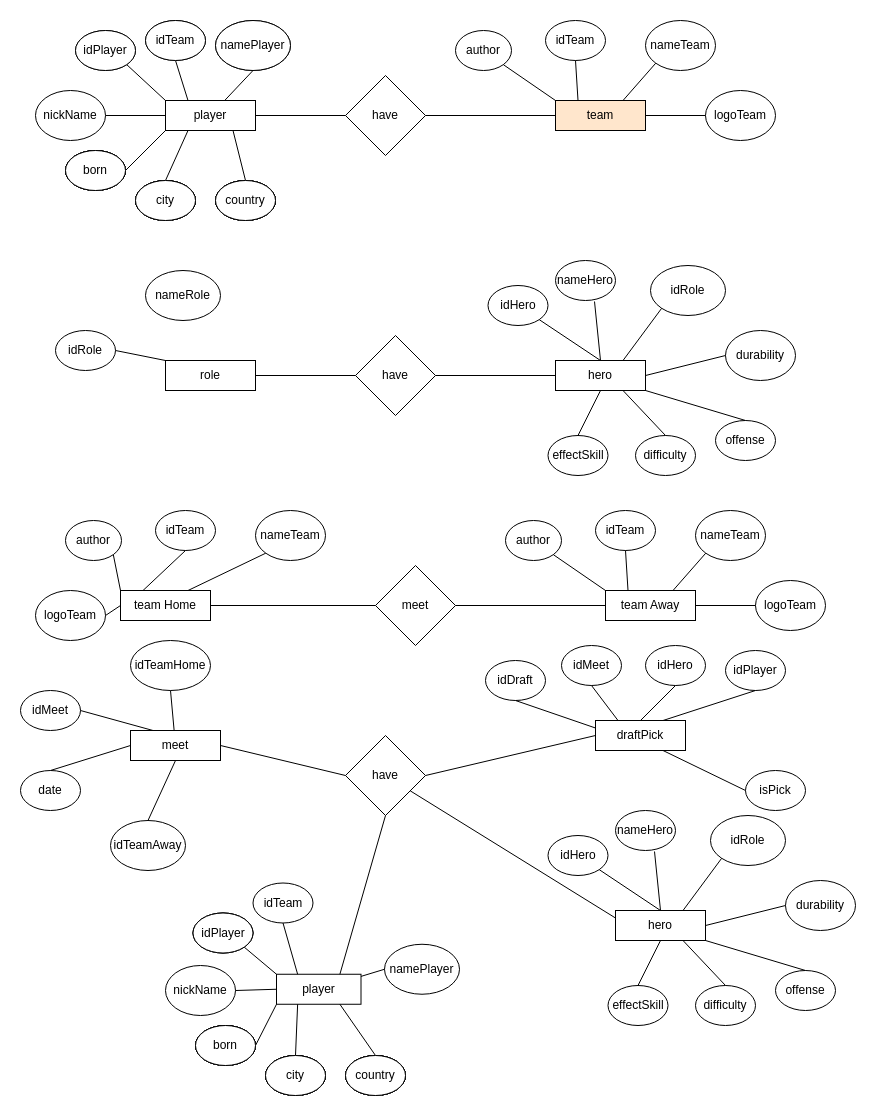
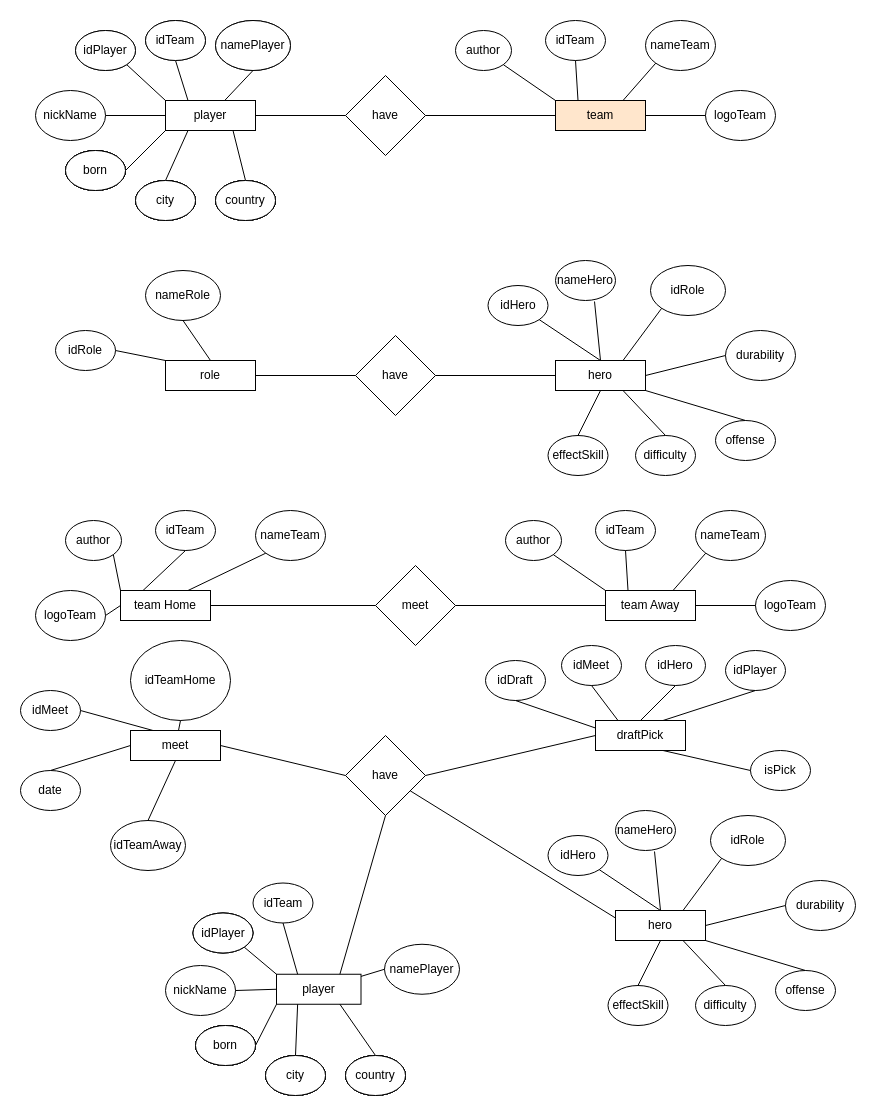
none -> (197, 341)
(171, 666) -> (181, 681)
(776, 791) -> (781, 771)
